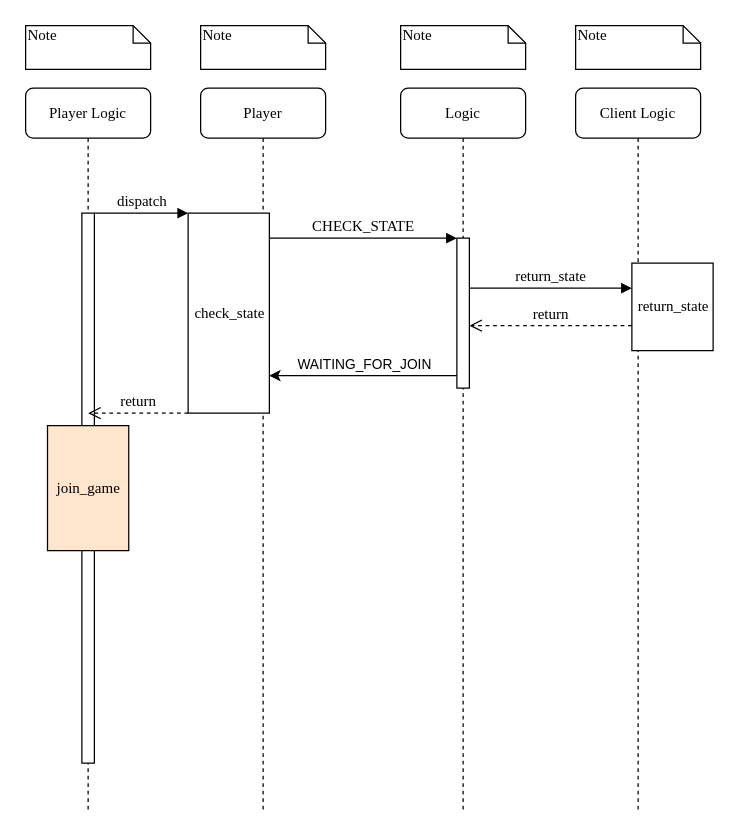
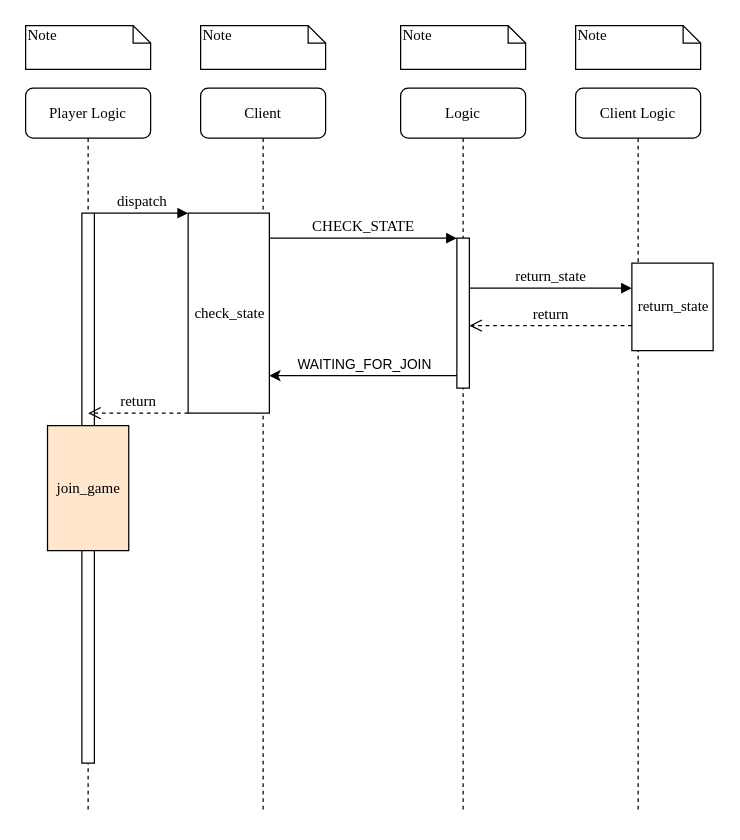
(263, 113) -> (263, 113)
